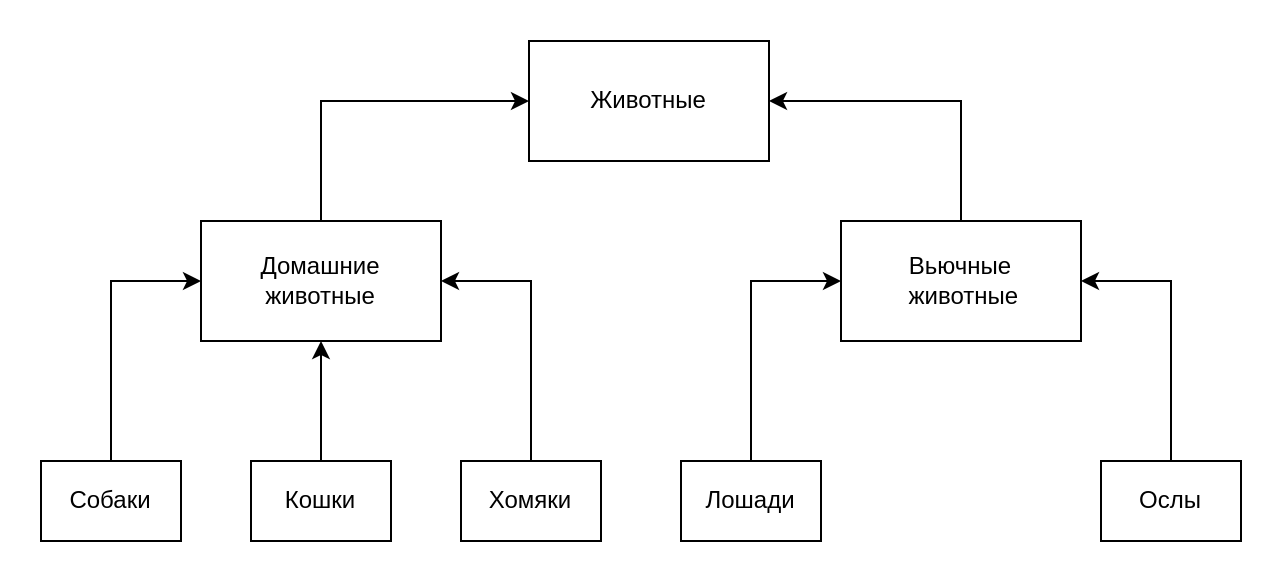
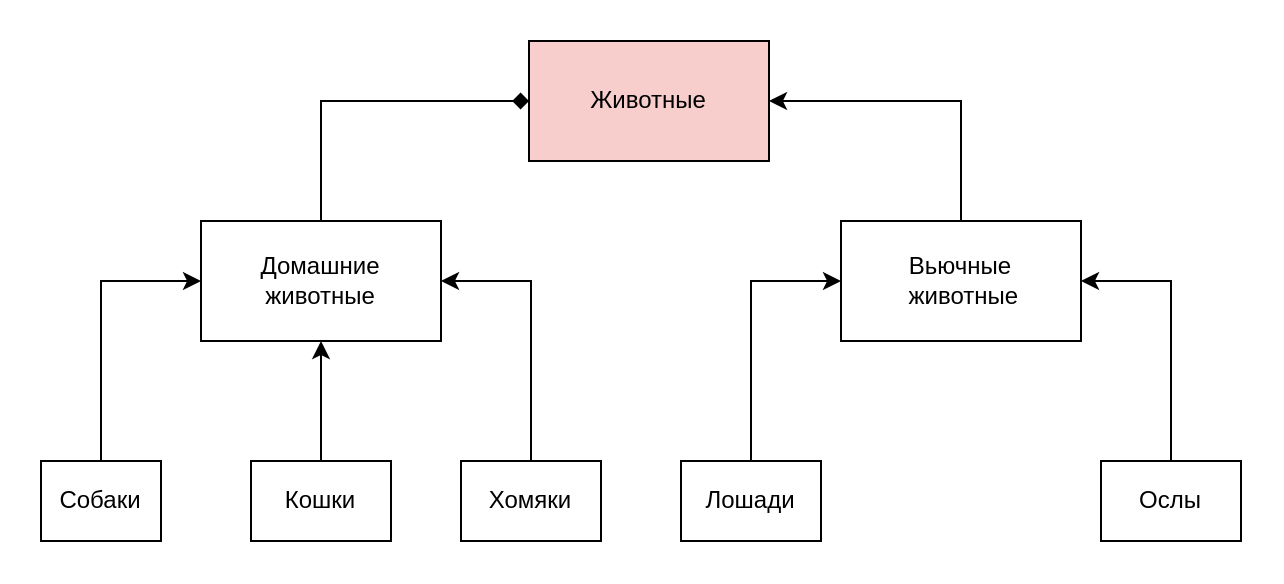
(513, 101) -> (512, 101)
(649, 101) -> (649, 101)
(111, 501) -> (101, 501)
